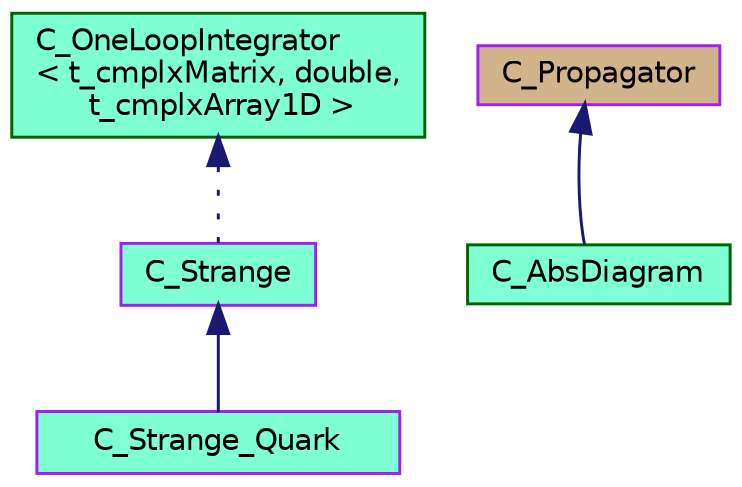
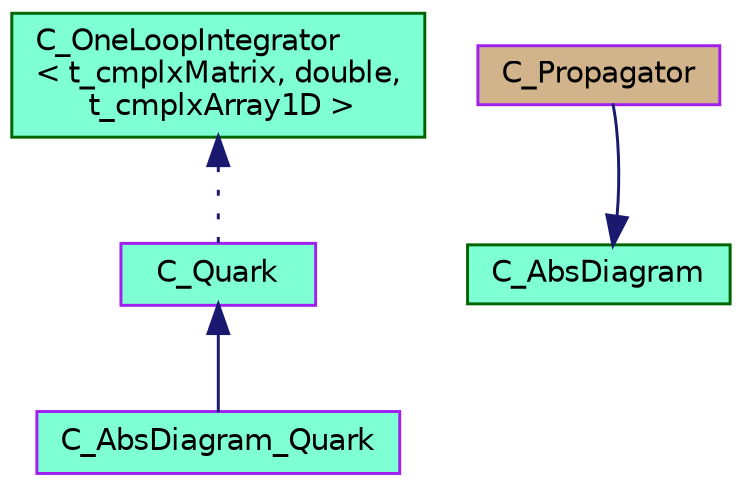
(579, 190) -> (619, 160)
(218, 274) -> (218, 274)
(218, 442) -> (218, 442)
